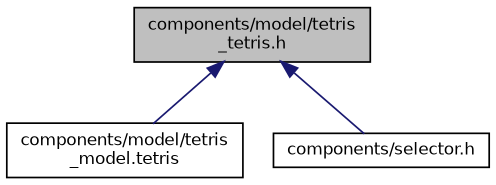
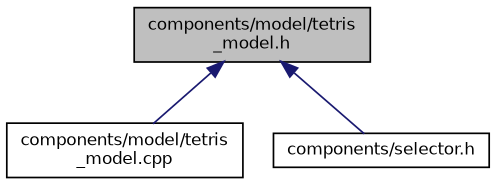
(252, 35) -> (252, 35)
(125, 150) -> (125, 150)
